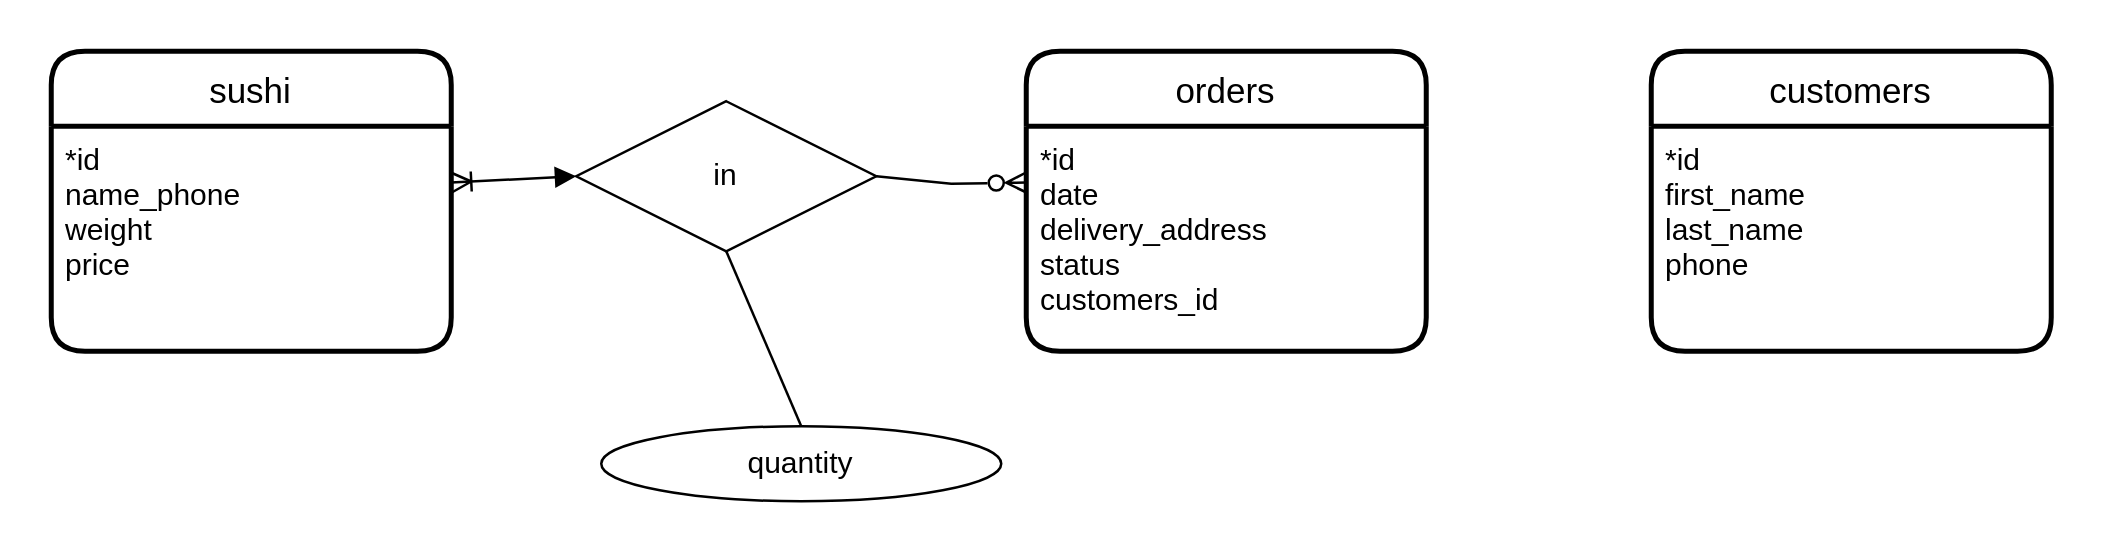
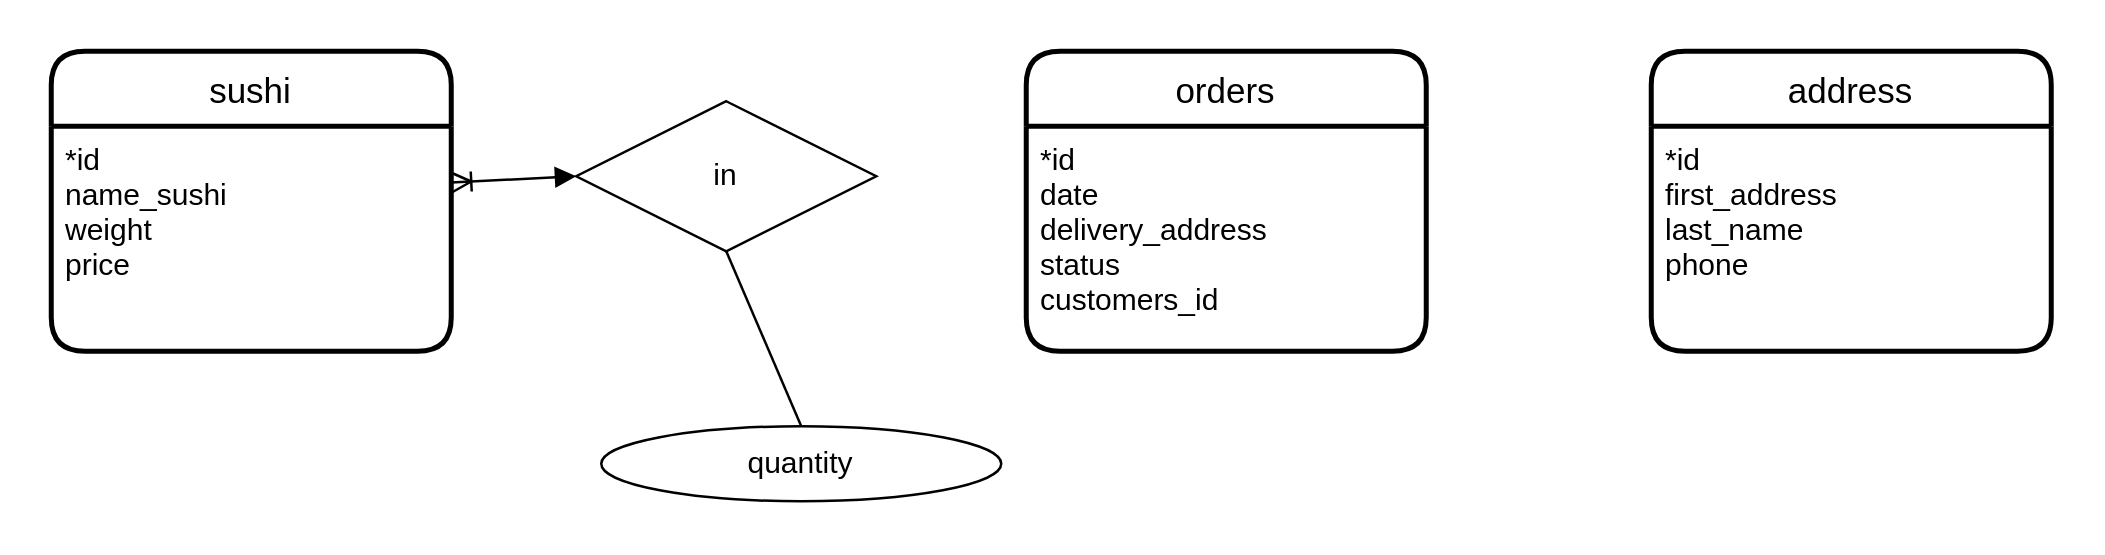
(1850, 91) -> (1850, 91)
(86, 160) -> (86, 160)
(1686, 160) -> (1686, 160)
(931, 182) -> none
